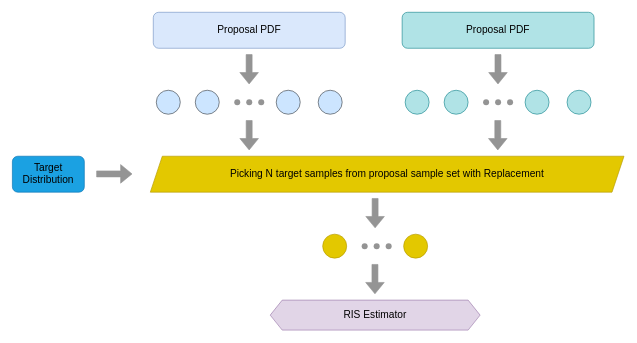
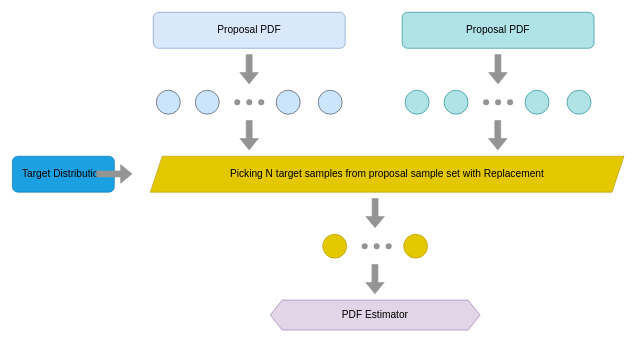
(48, 174) -> (63, 174)
(375, 315) -> (375, 315)
